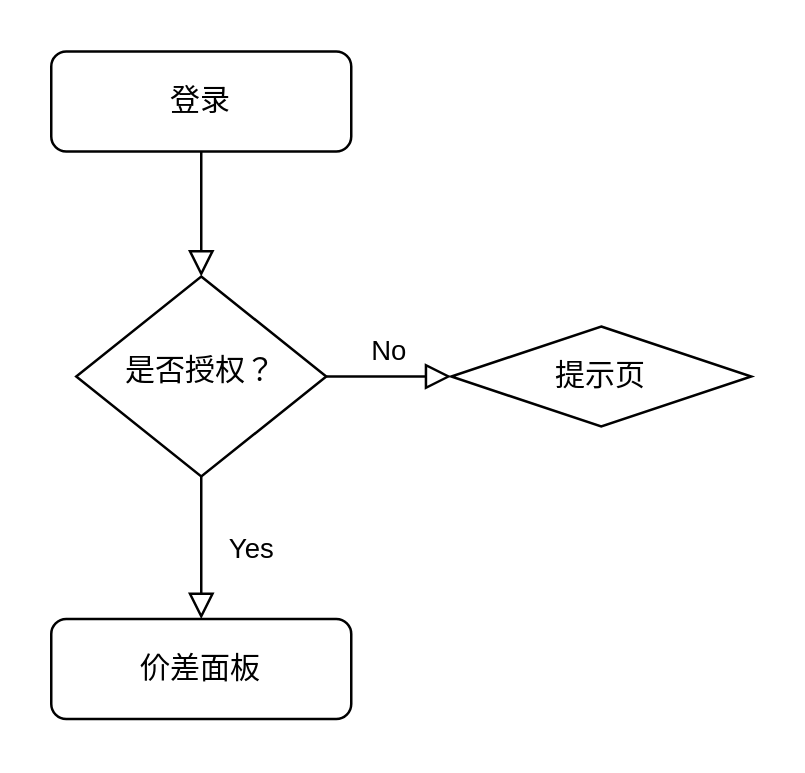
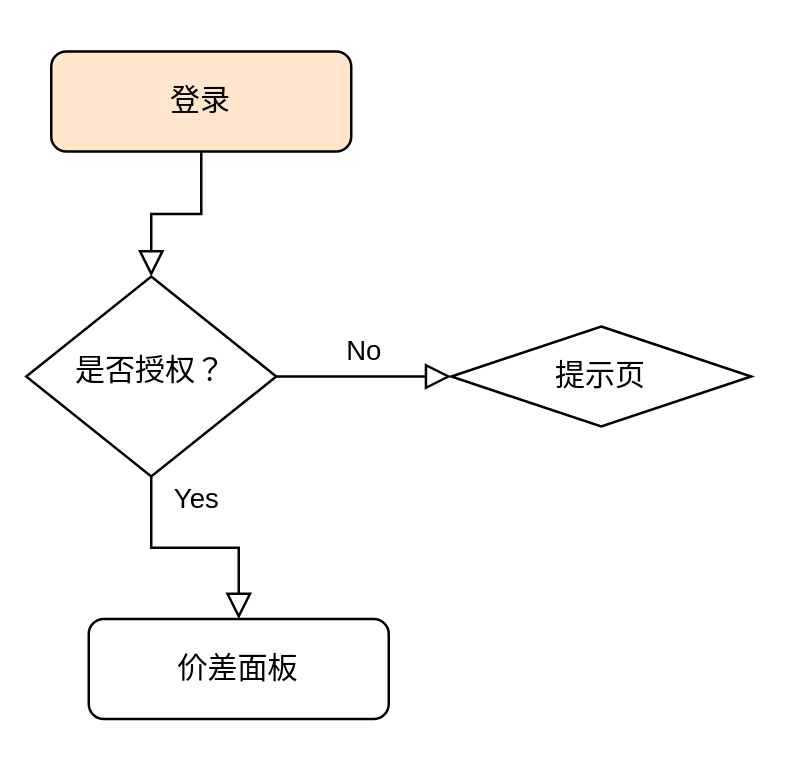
(201, 101) -> (201, 101)
(201, 376) -> (151, 376)
(201, 669) -> (239, 669)
